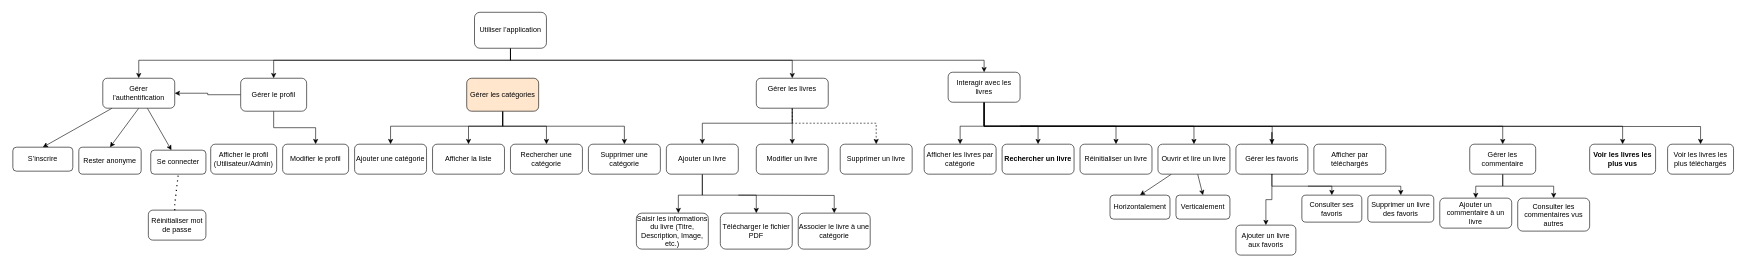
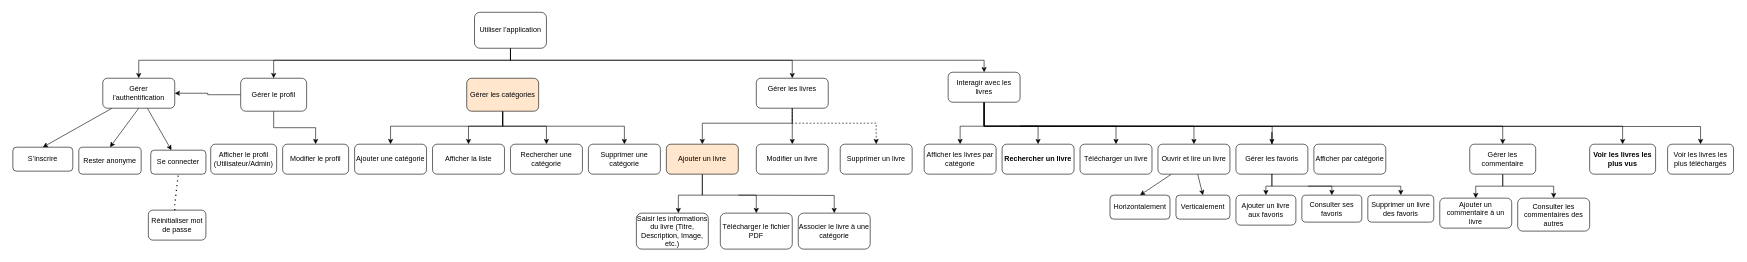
(702, 159) -> (702, 159)
(1116, 159) -> (1116, 159)
(1350, 159) -> (1350, 159)
(1554, 215) -> (1554, 215)
(1266, 240) -> (1266, 210)
